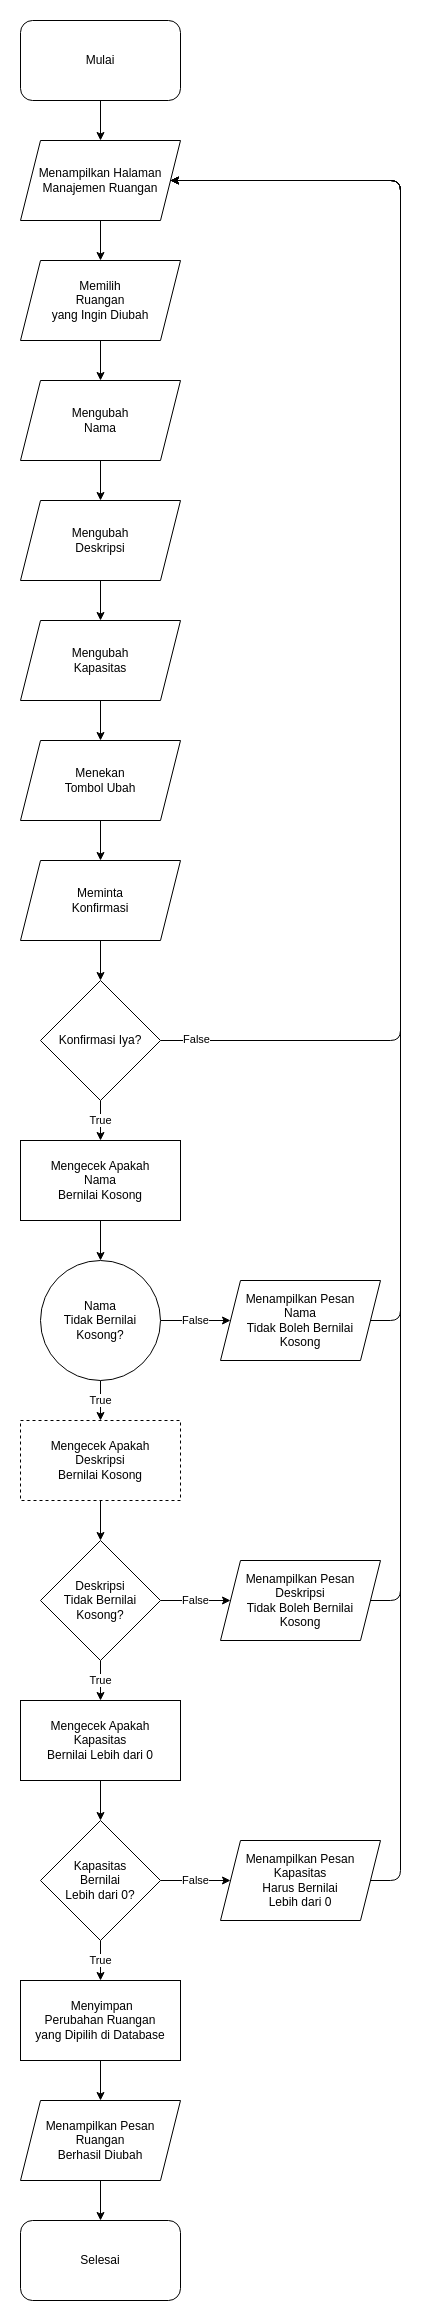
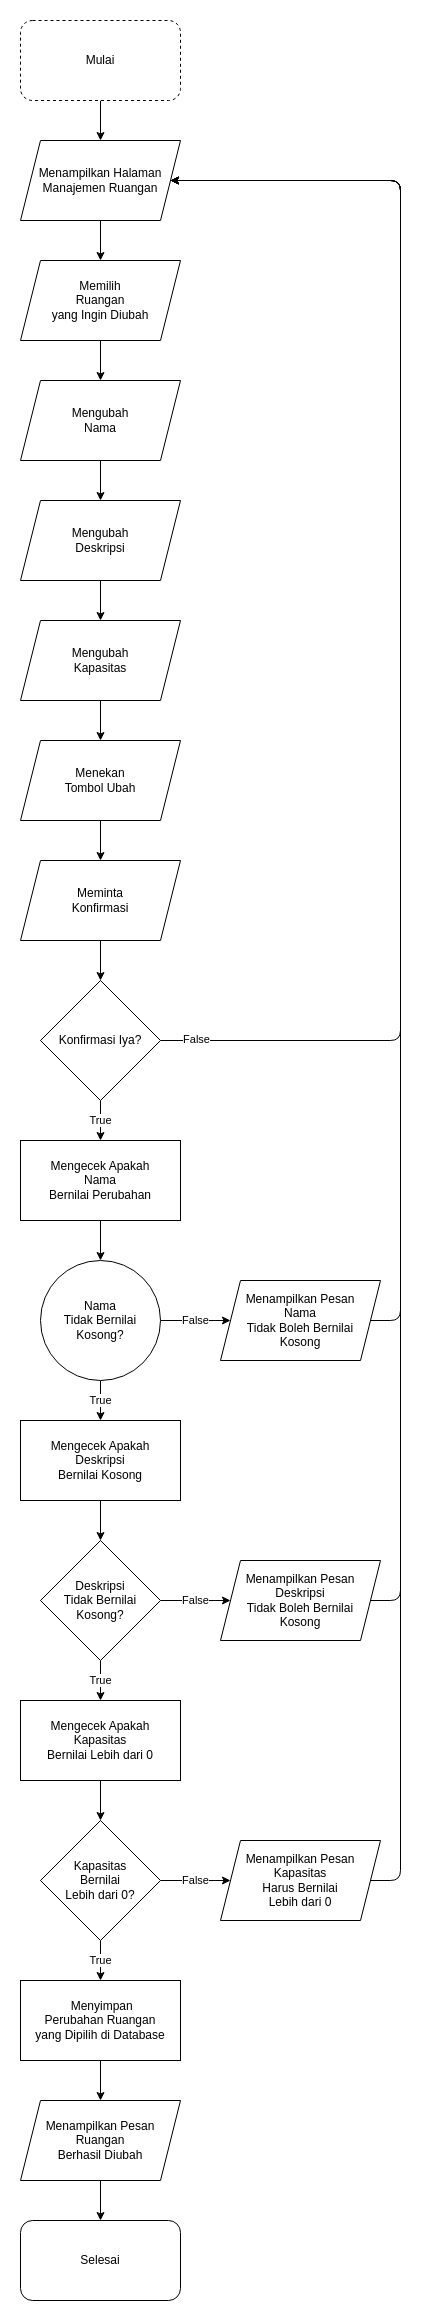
(101, 61) -> (101, 61)
(101, 1181) -> (101, 1181)
(101, 1461) -> (101, 1461)
